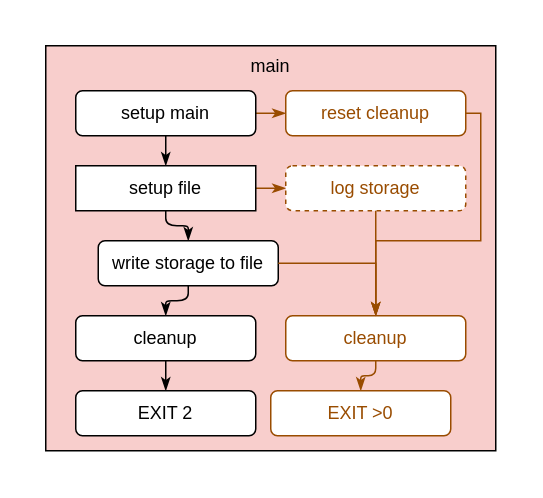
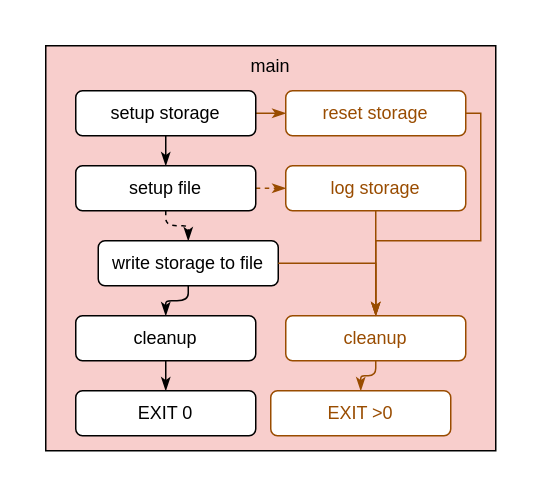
(166, 113) -> (166, 113)
(376, 113) -> (376, 113)
(166, 188) -> (166, 188)
(266, 188) -> (266, 188)
(376, 188) -> (376, 188)
(177, 226) -> (177, 226)
(166, 413) -> (166, 413)
